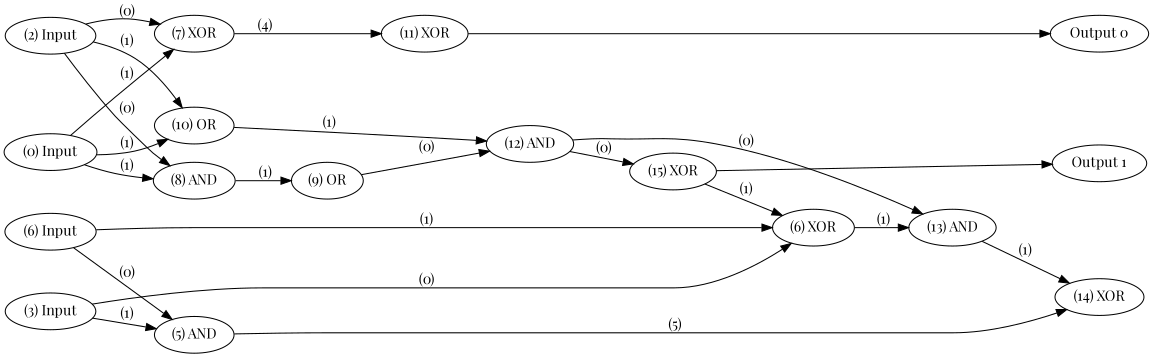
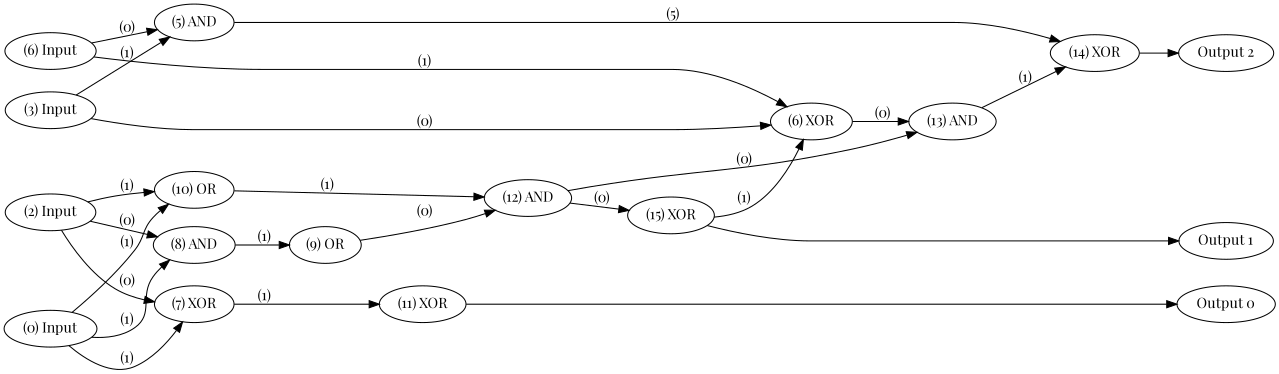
(263, 26) -> (262, 297)
none -> (1226, 53)
(882, 220) -> (881, 114)
